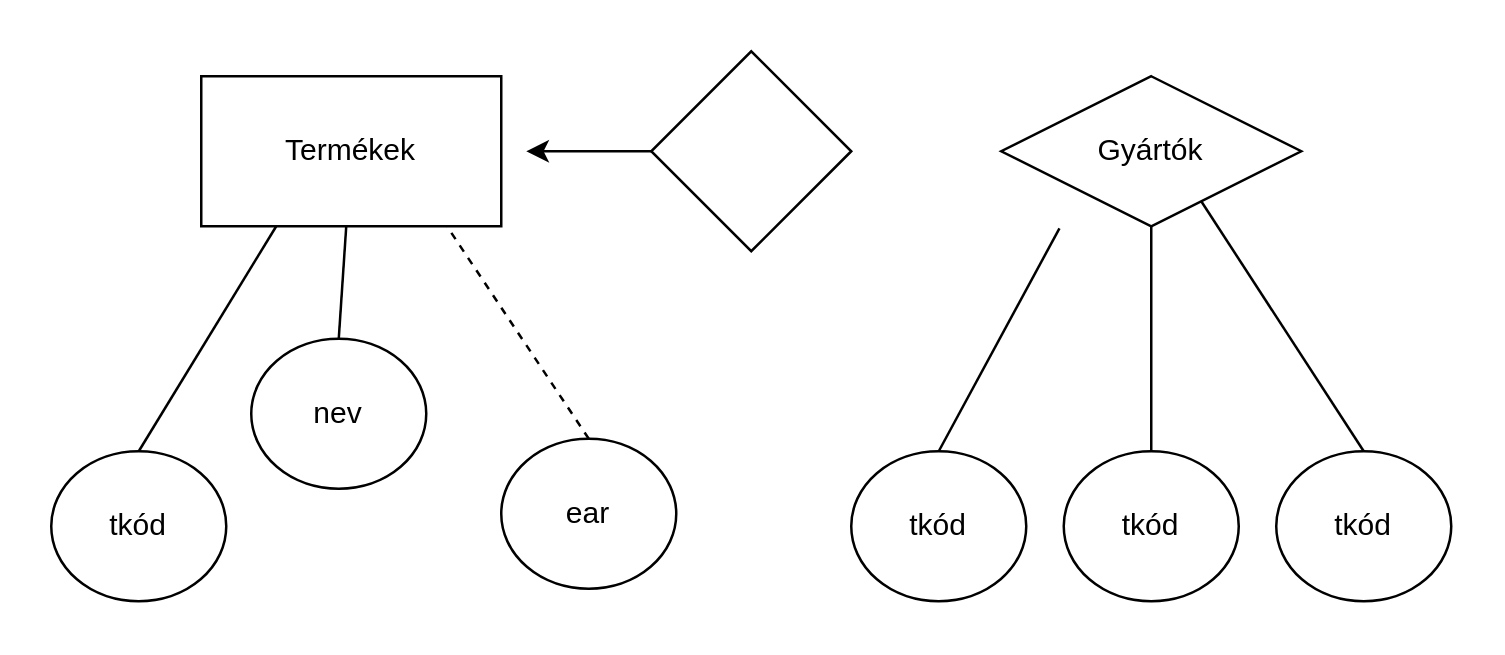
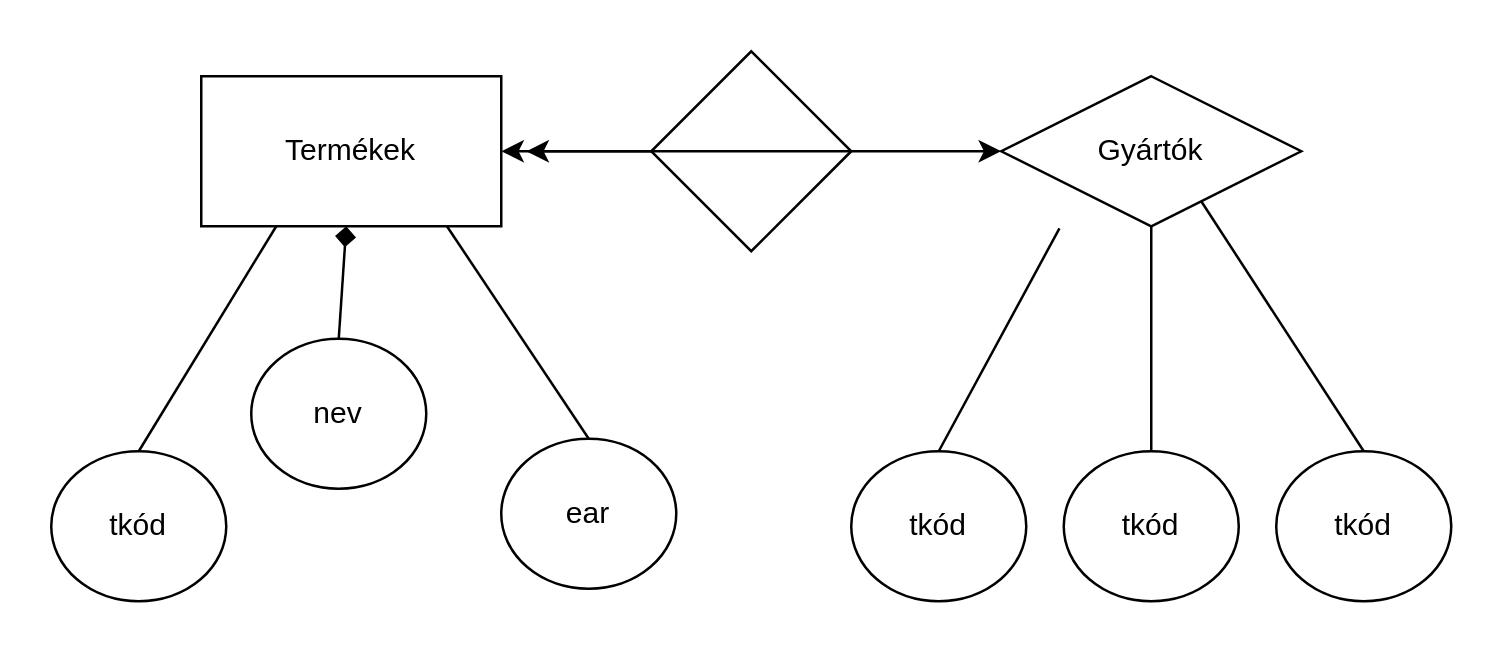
none -> (818, 151)
(346, 237) -> (345, 246)
(516, 330) -> (516, 330)
